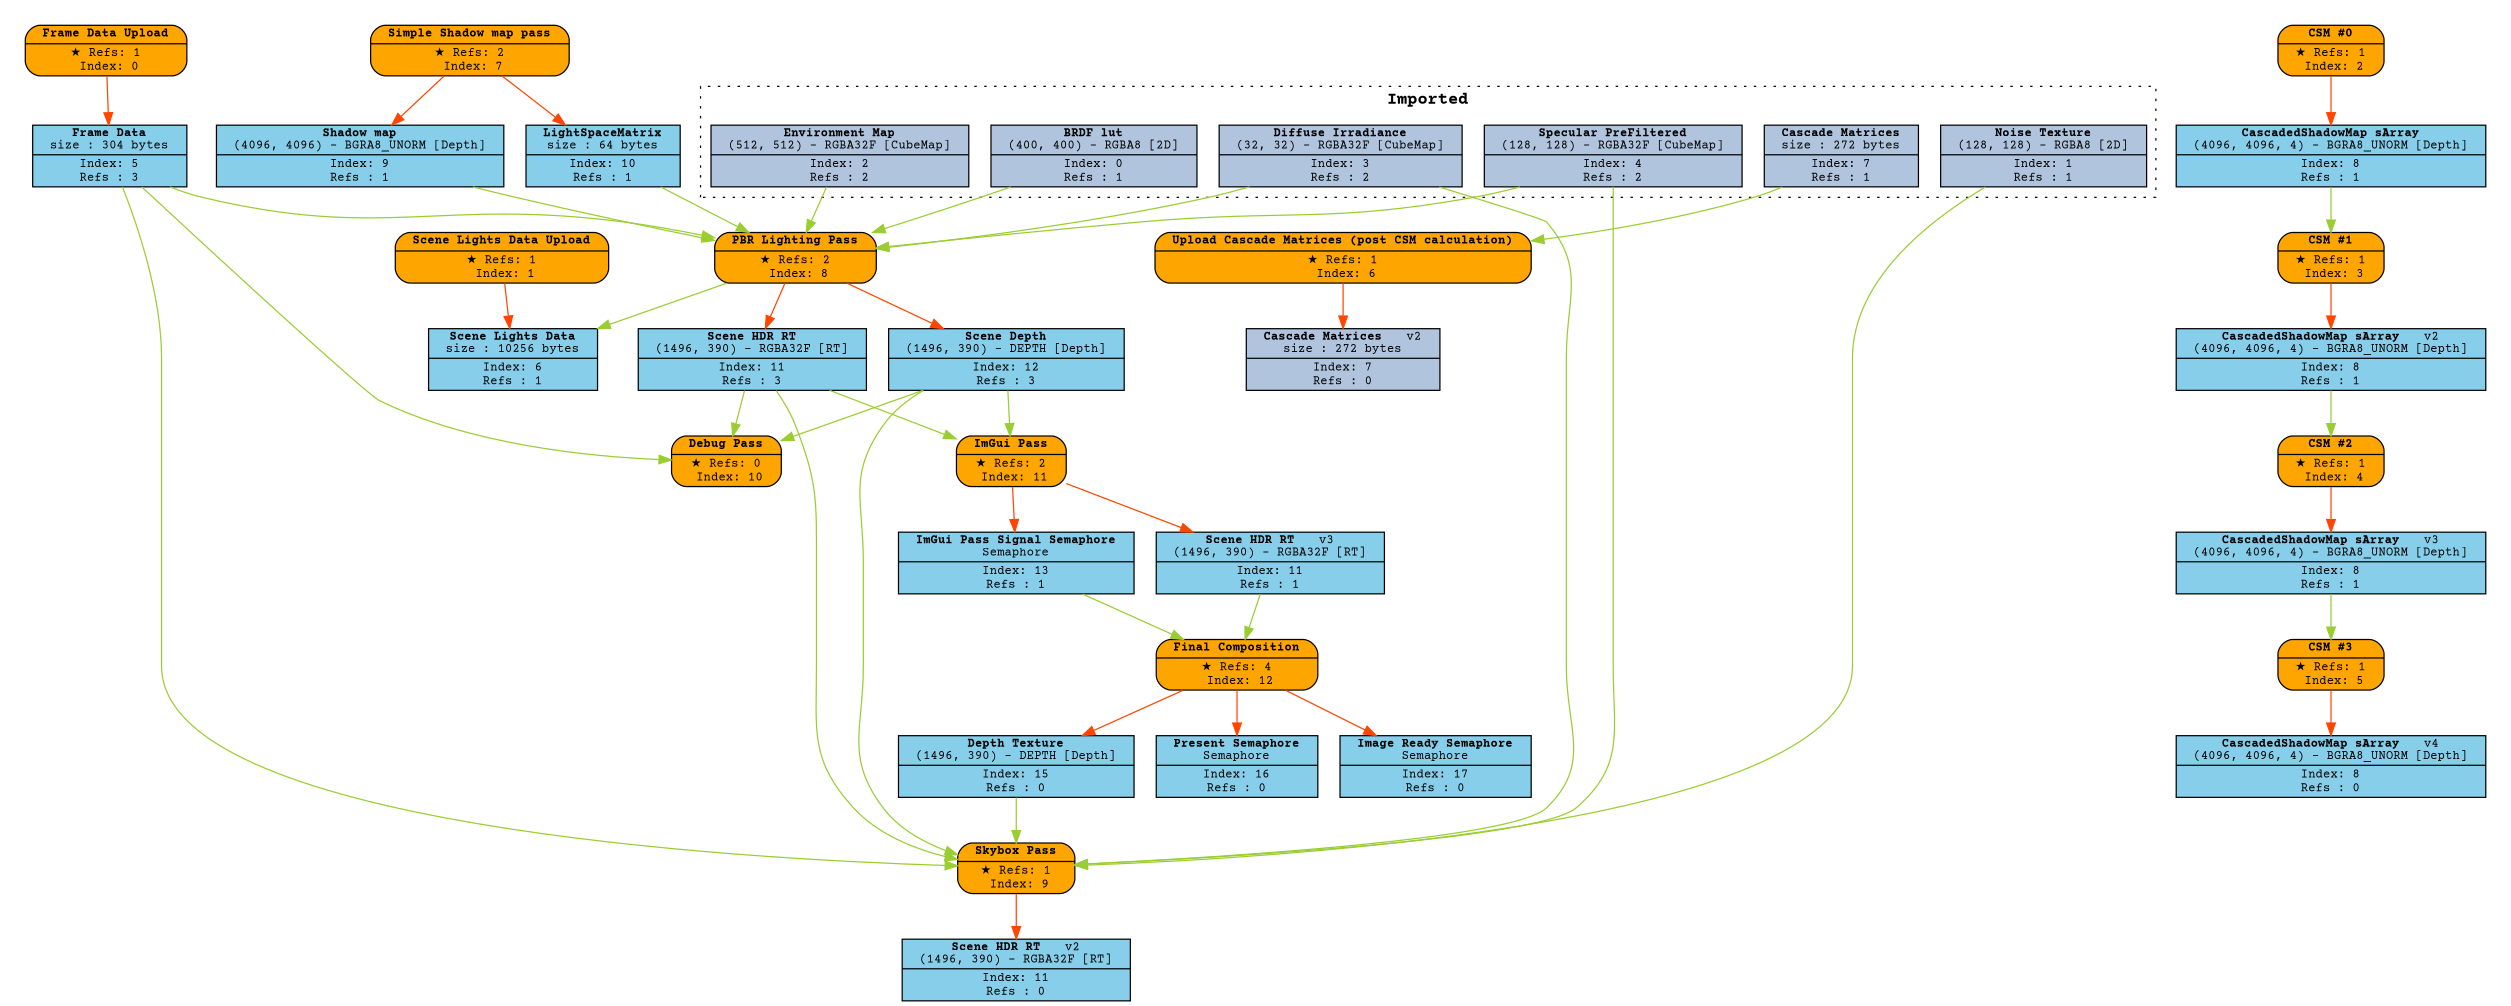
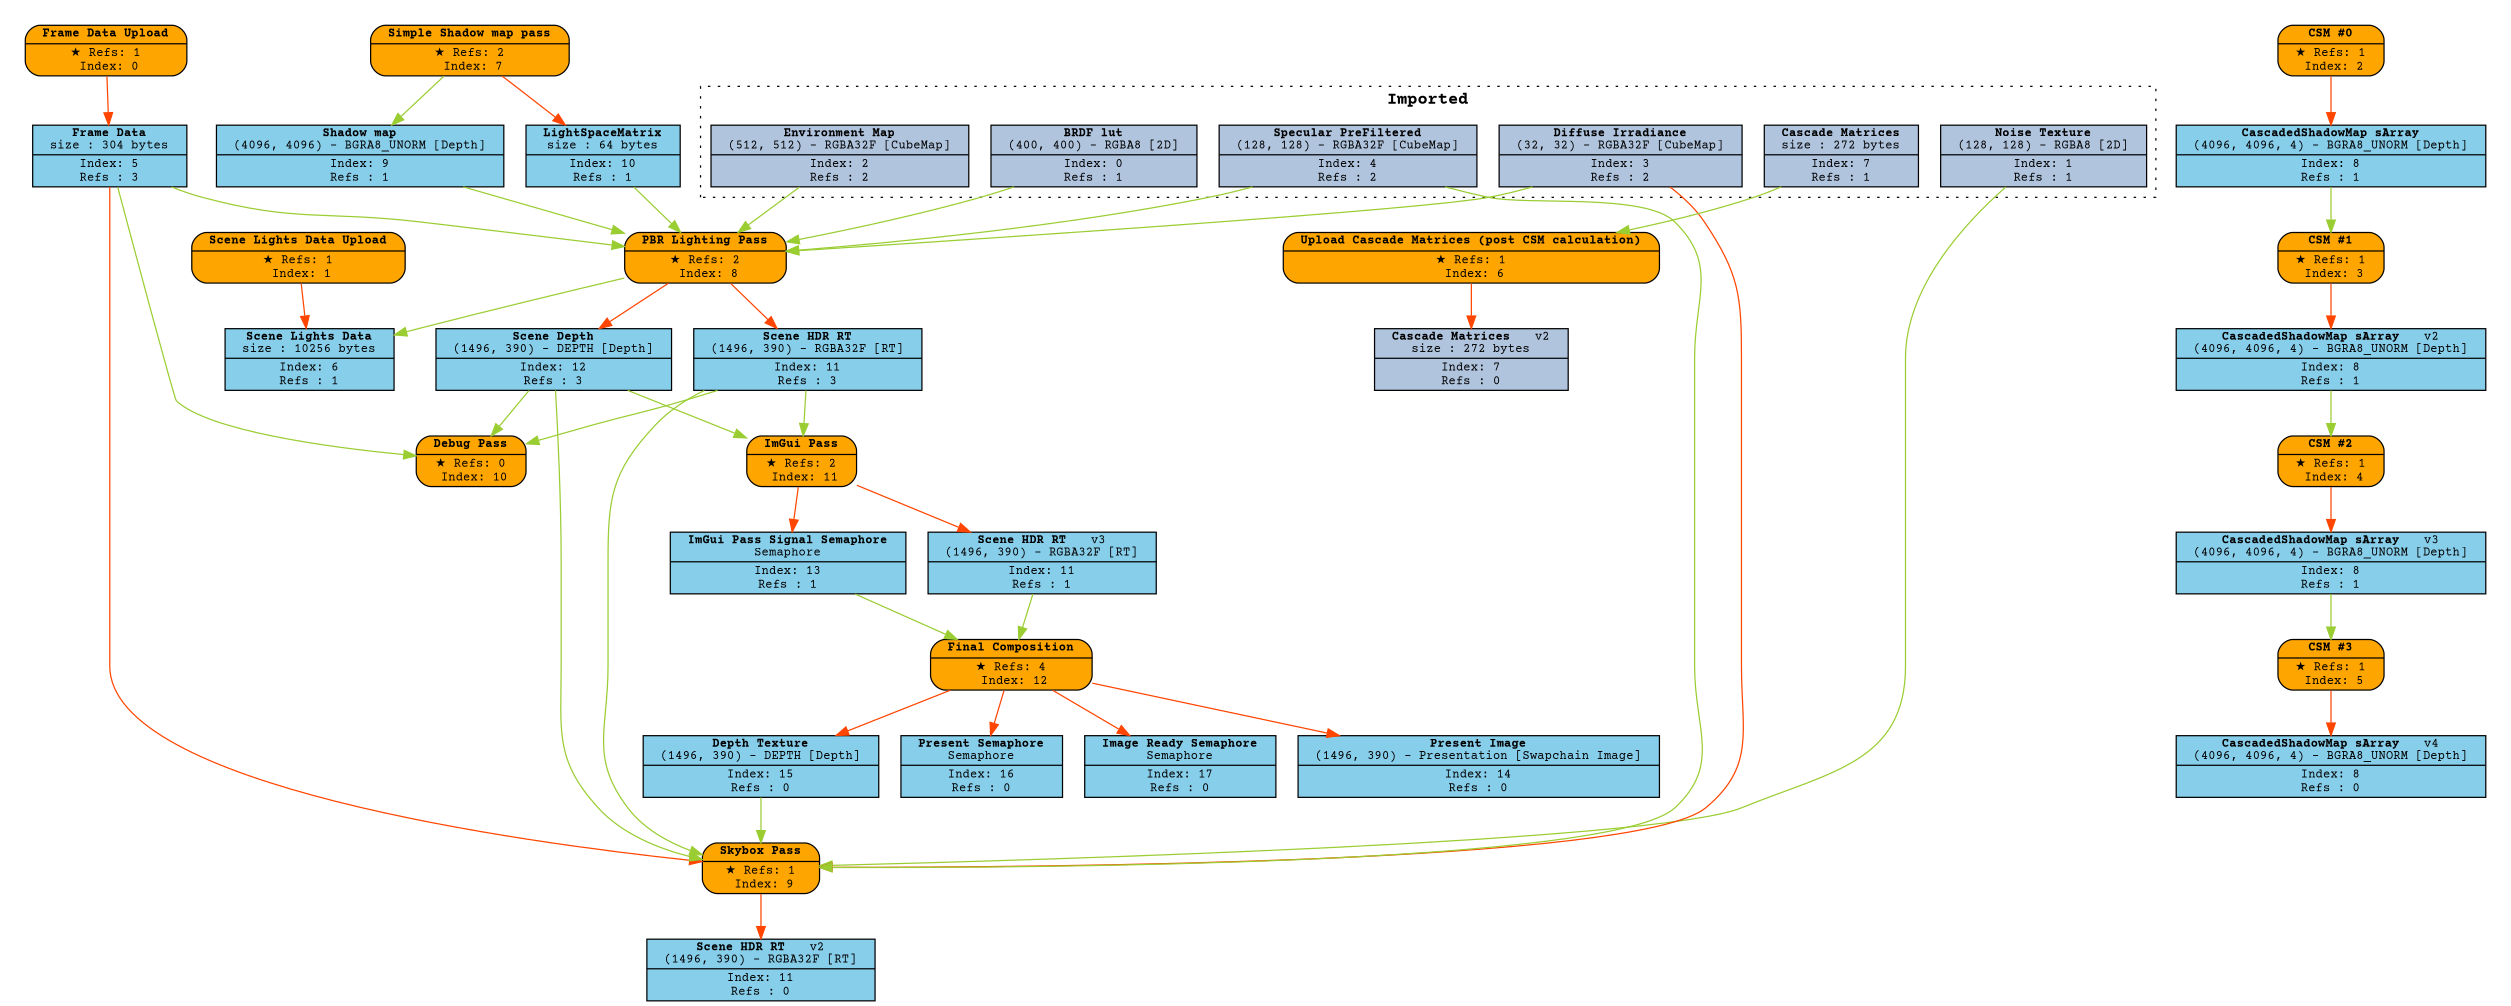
(422, 96) -> (422, 96)
(1568, 691) -> (1708, 806)
none -> (1479, 767)
(291, 776) -> (153, 727)
